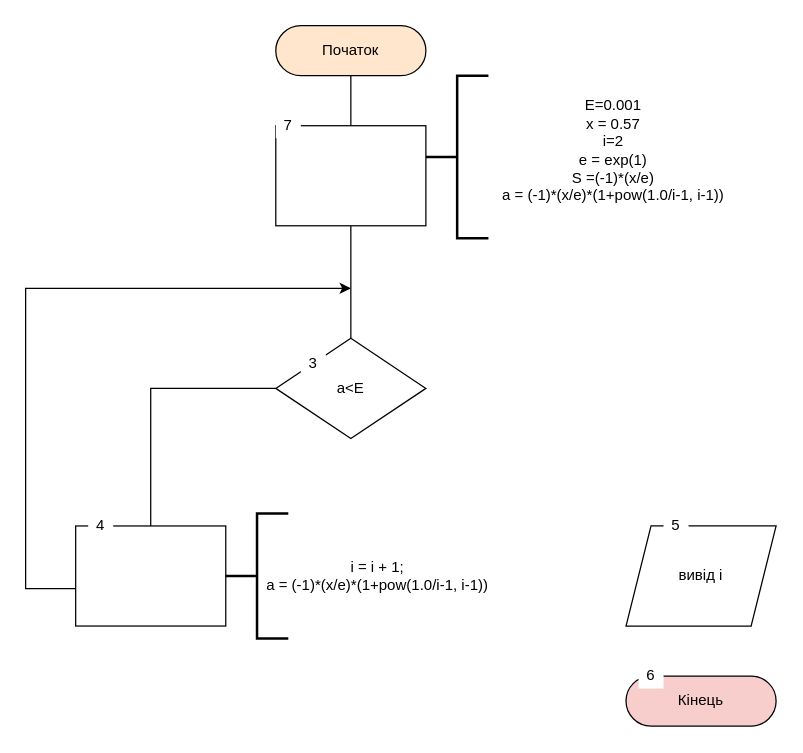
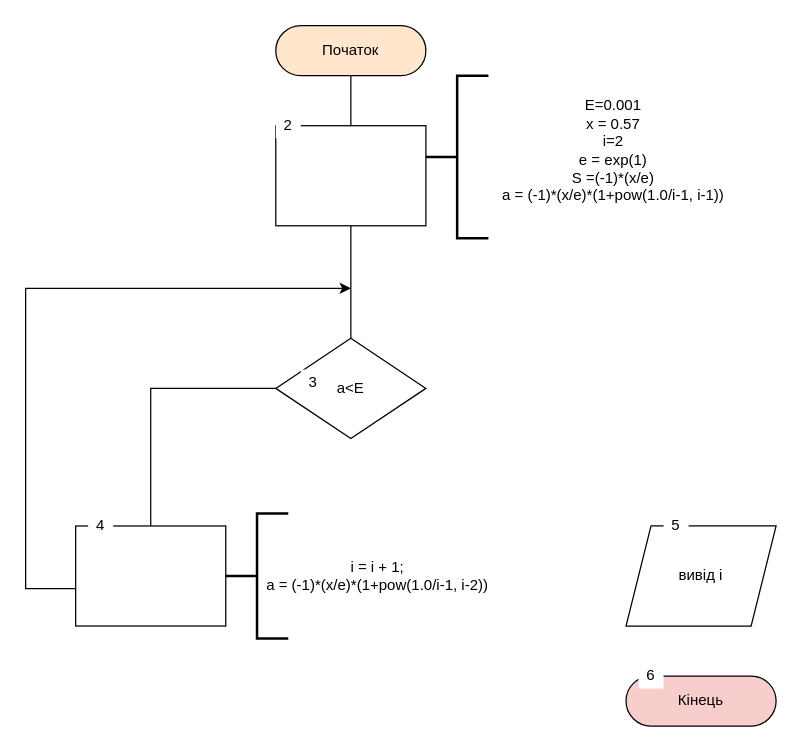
(288, 126) -> (288, 126)
(313, 363) -> (313, 382)
(378, 576) -> (378, 576)
